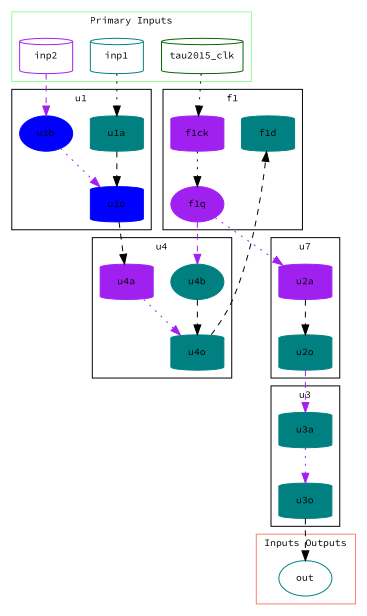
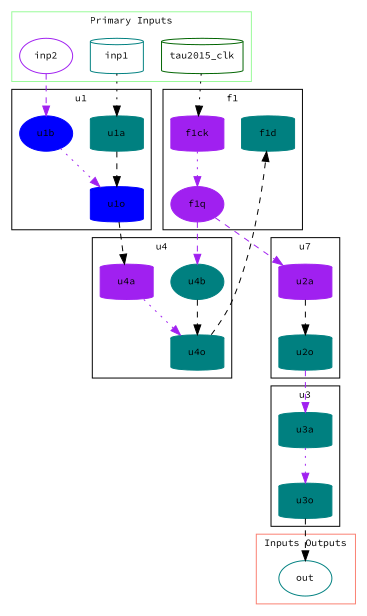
(46, 56) -> (46, 56)
(197, 164) -> (197, 164)
(245, 238) -> (245, 238)
